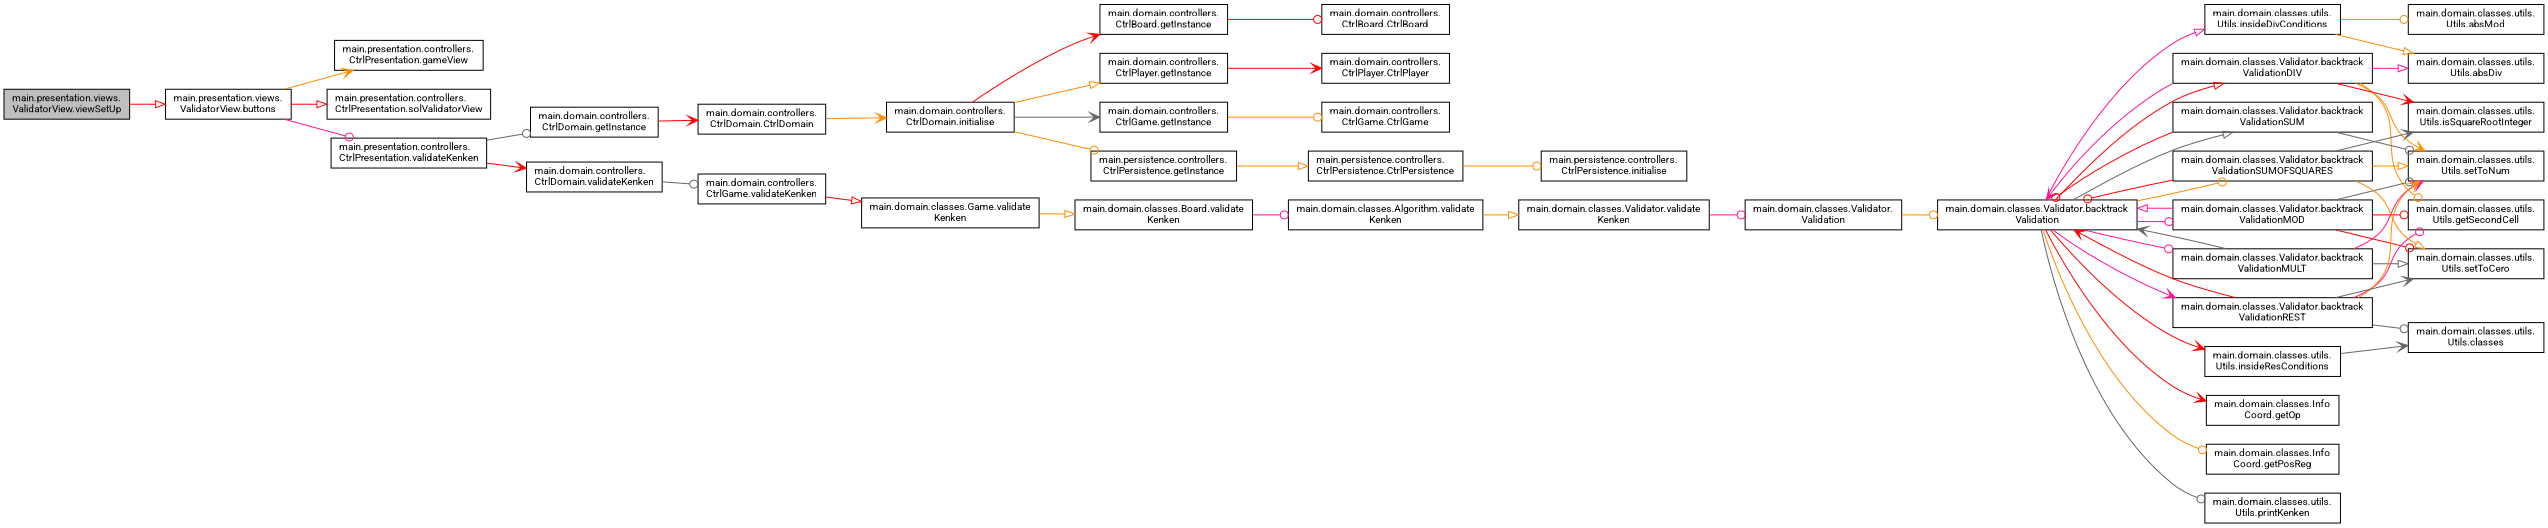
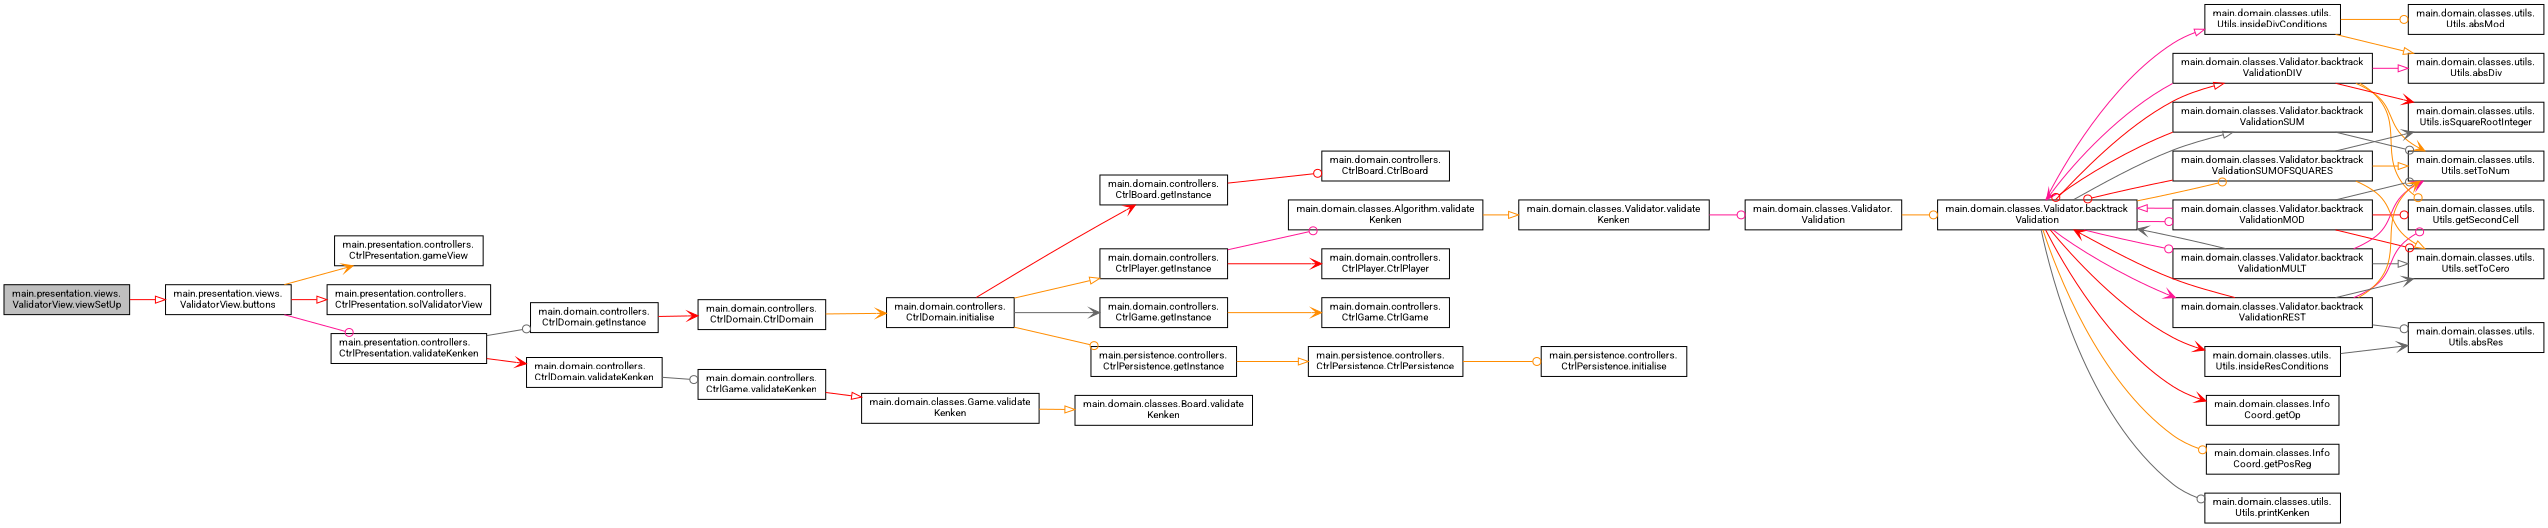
(1271, 117) -> (1270, 313)
(1266, 215) -> (1268, 241)
(2476, 338) -> (2476, 338)
